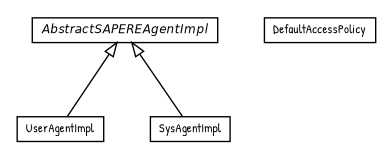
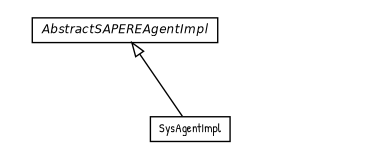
(319, 30) -> none
(60, 129) -> none
